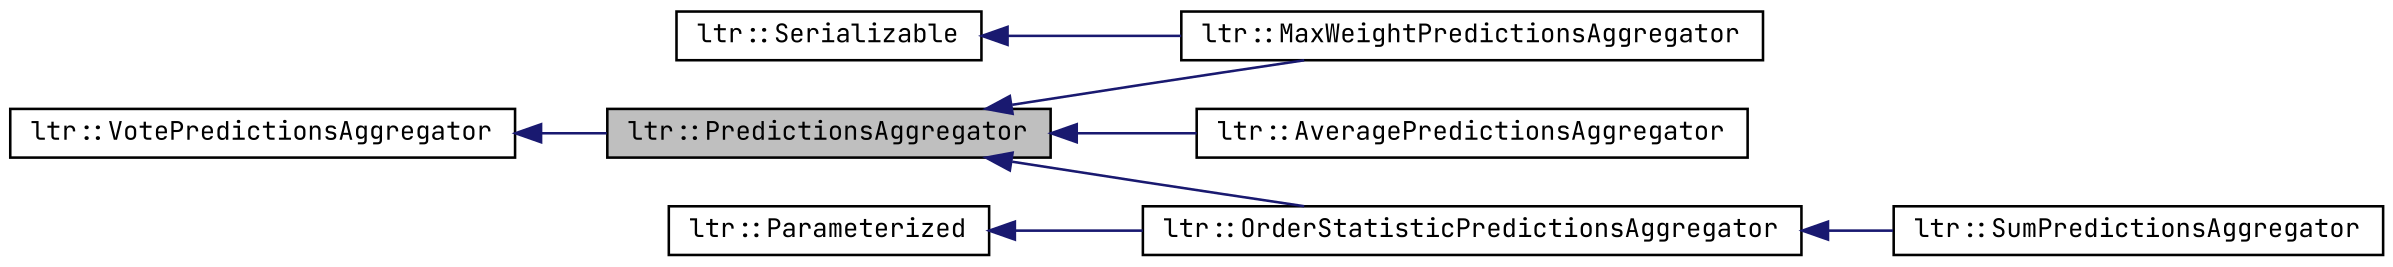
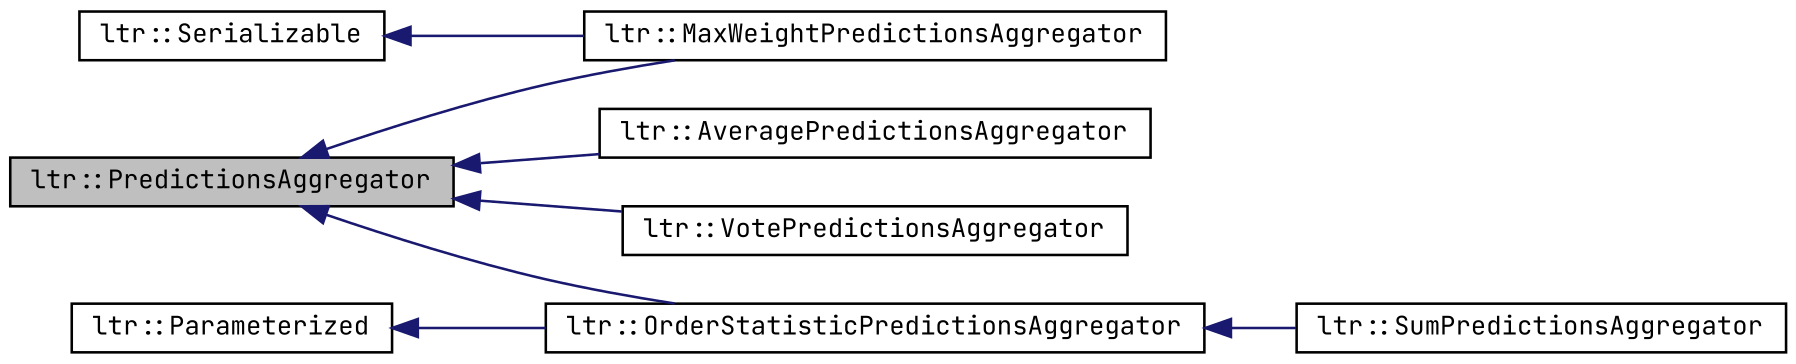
(574, 133) -> (551, 206)
